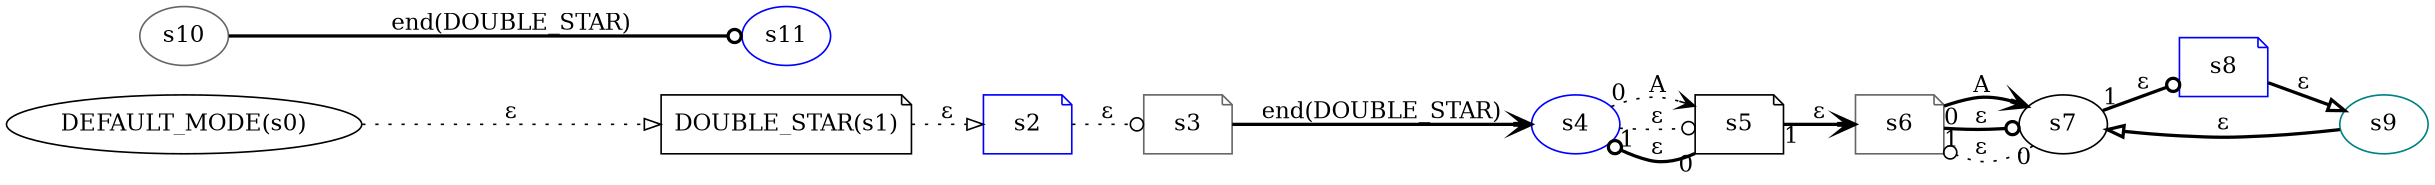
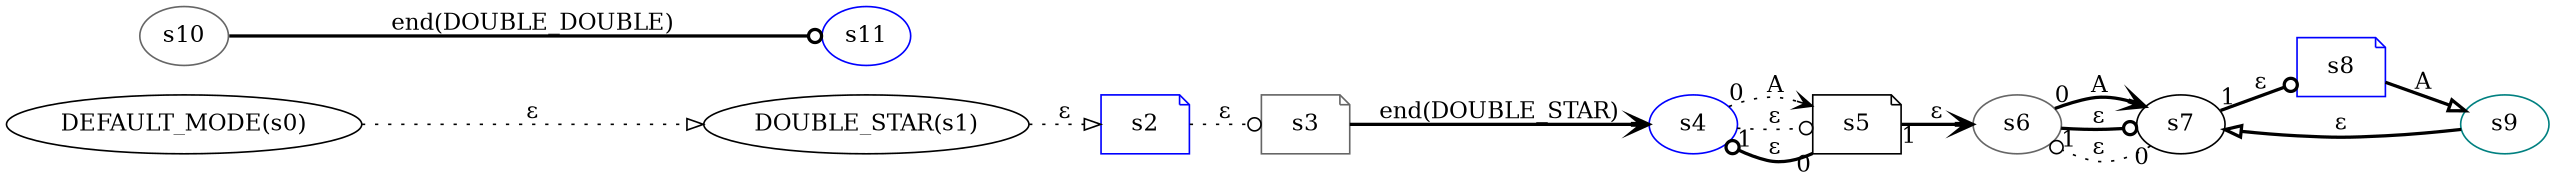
(511, 24) -> (533, 24)
(2304, 83) -> (2423, 83)
(786, 124) -> (866, 124)
(1900, 124) -> (2017, 124)
